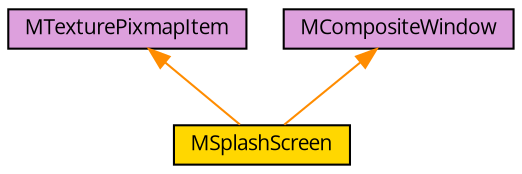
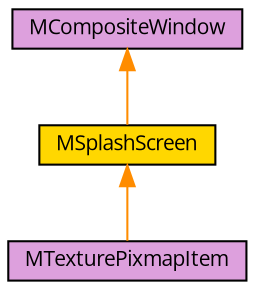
(203, 94) -> (127, 214)
